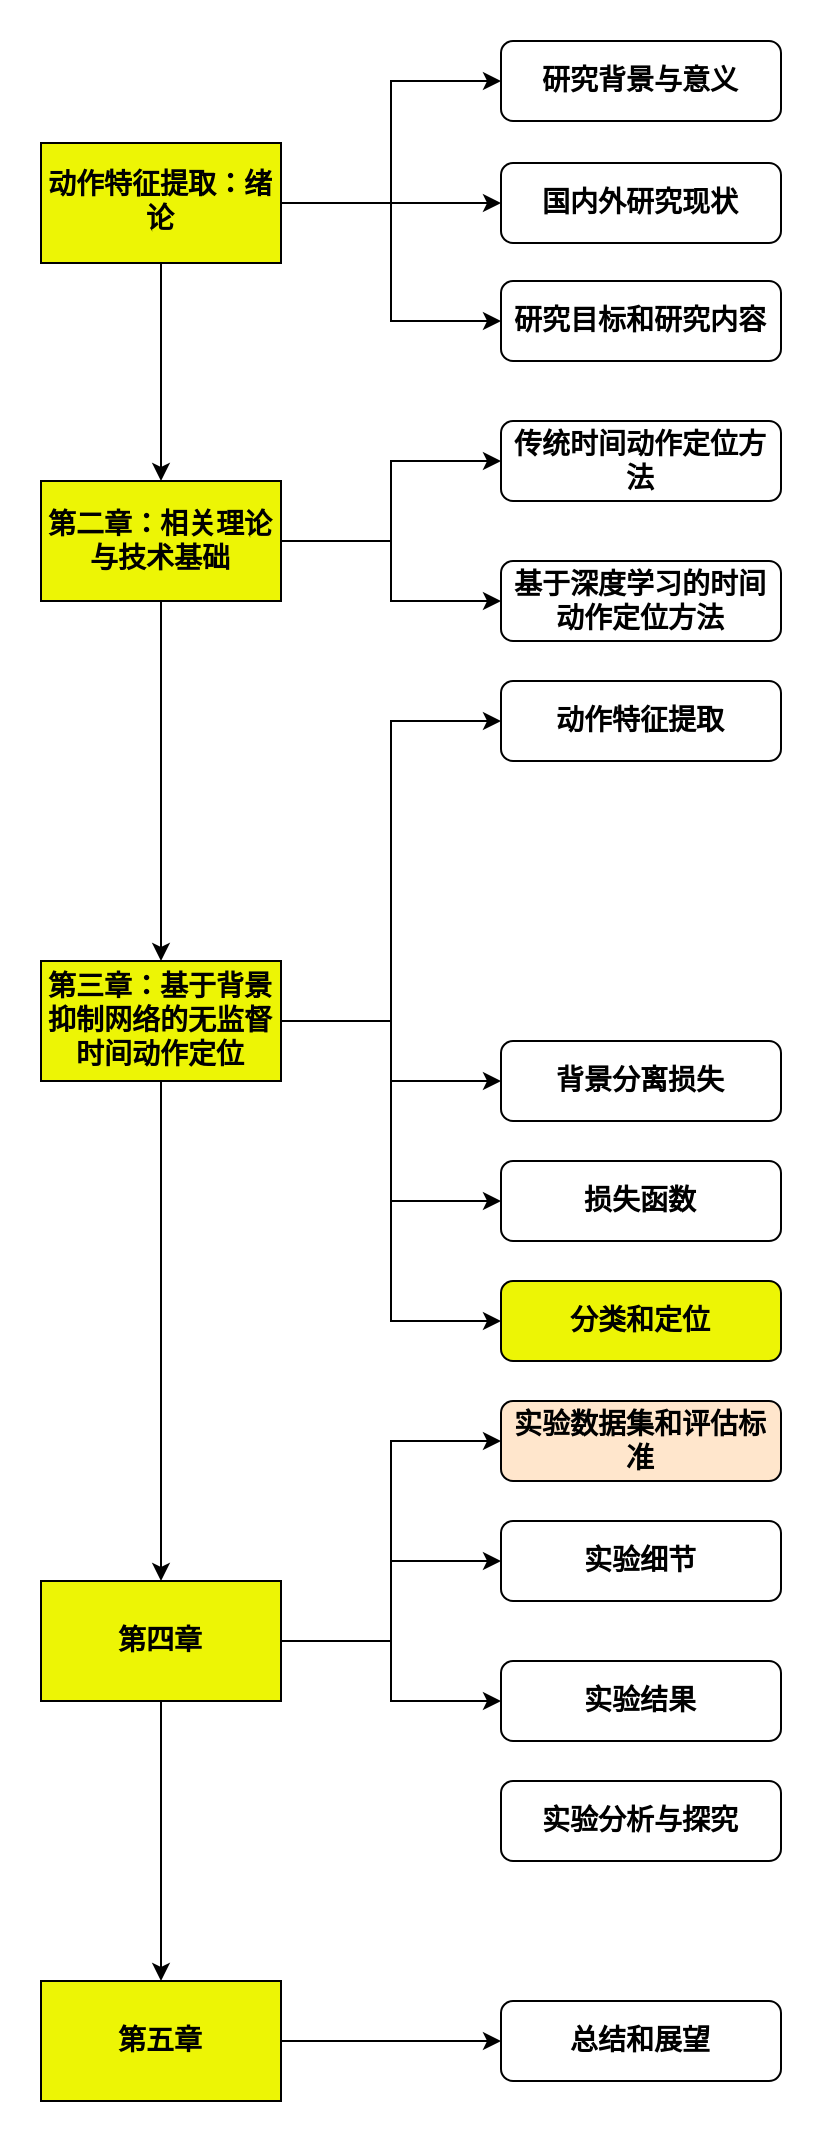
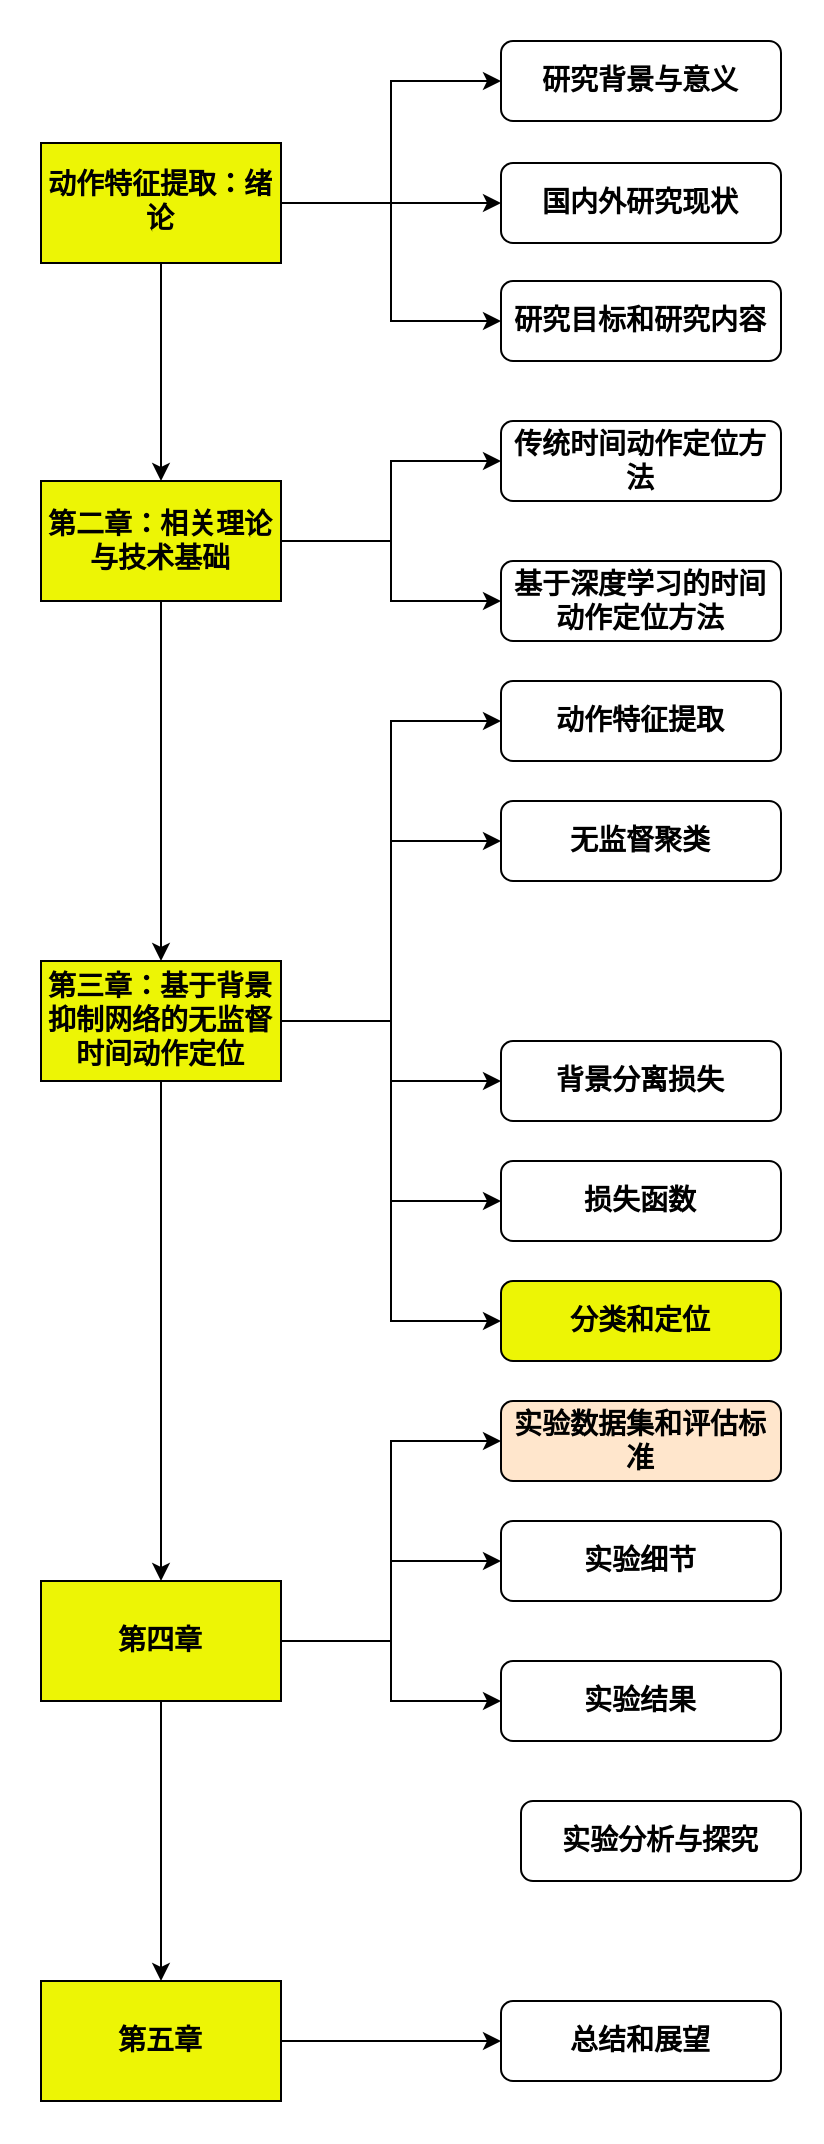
none -> (441, 841)
none -> (641, 841)
(641, 1821) -> (661, 1841)
